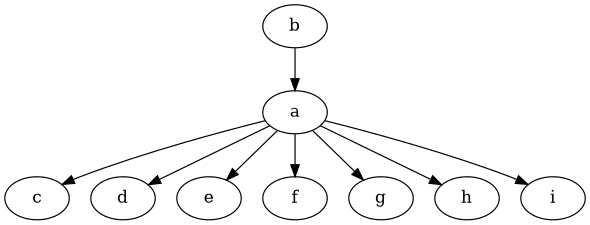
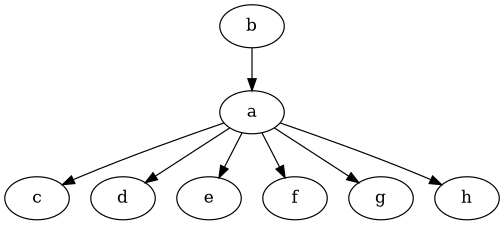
(553, 198) -> none
